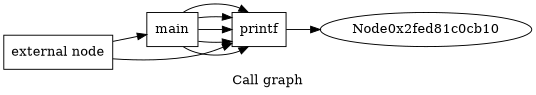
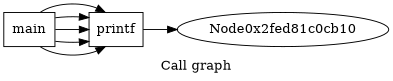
(58, 52) -> none
